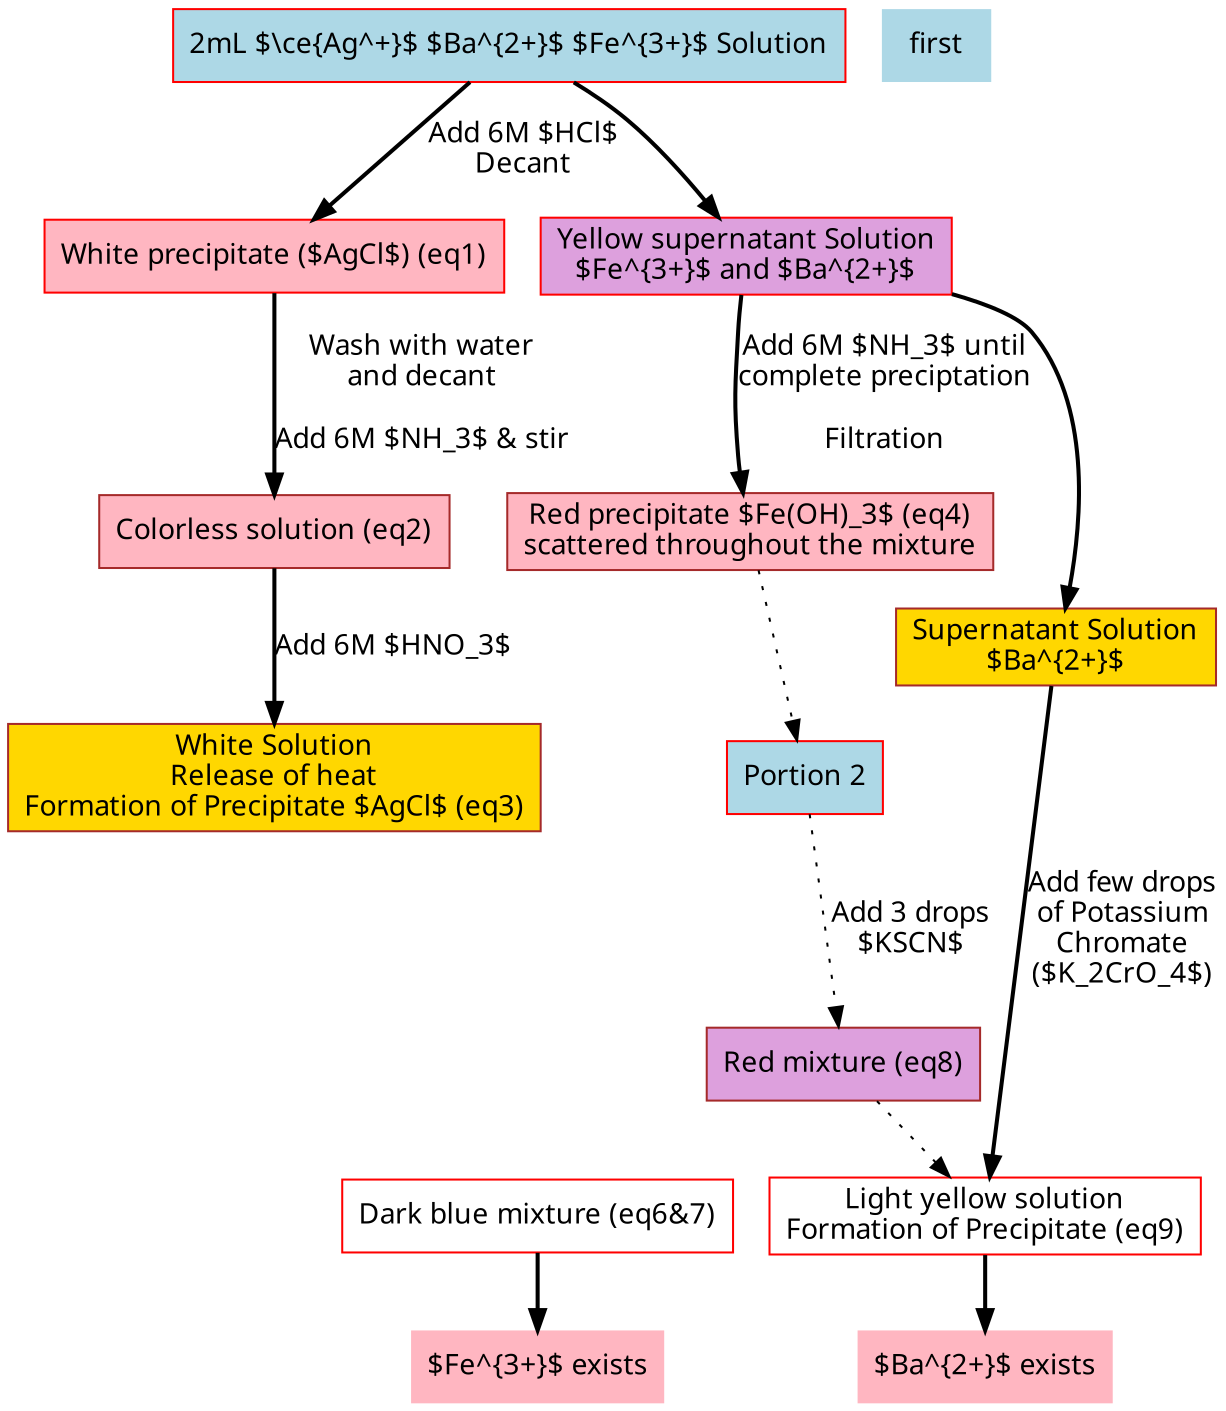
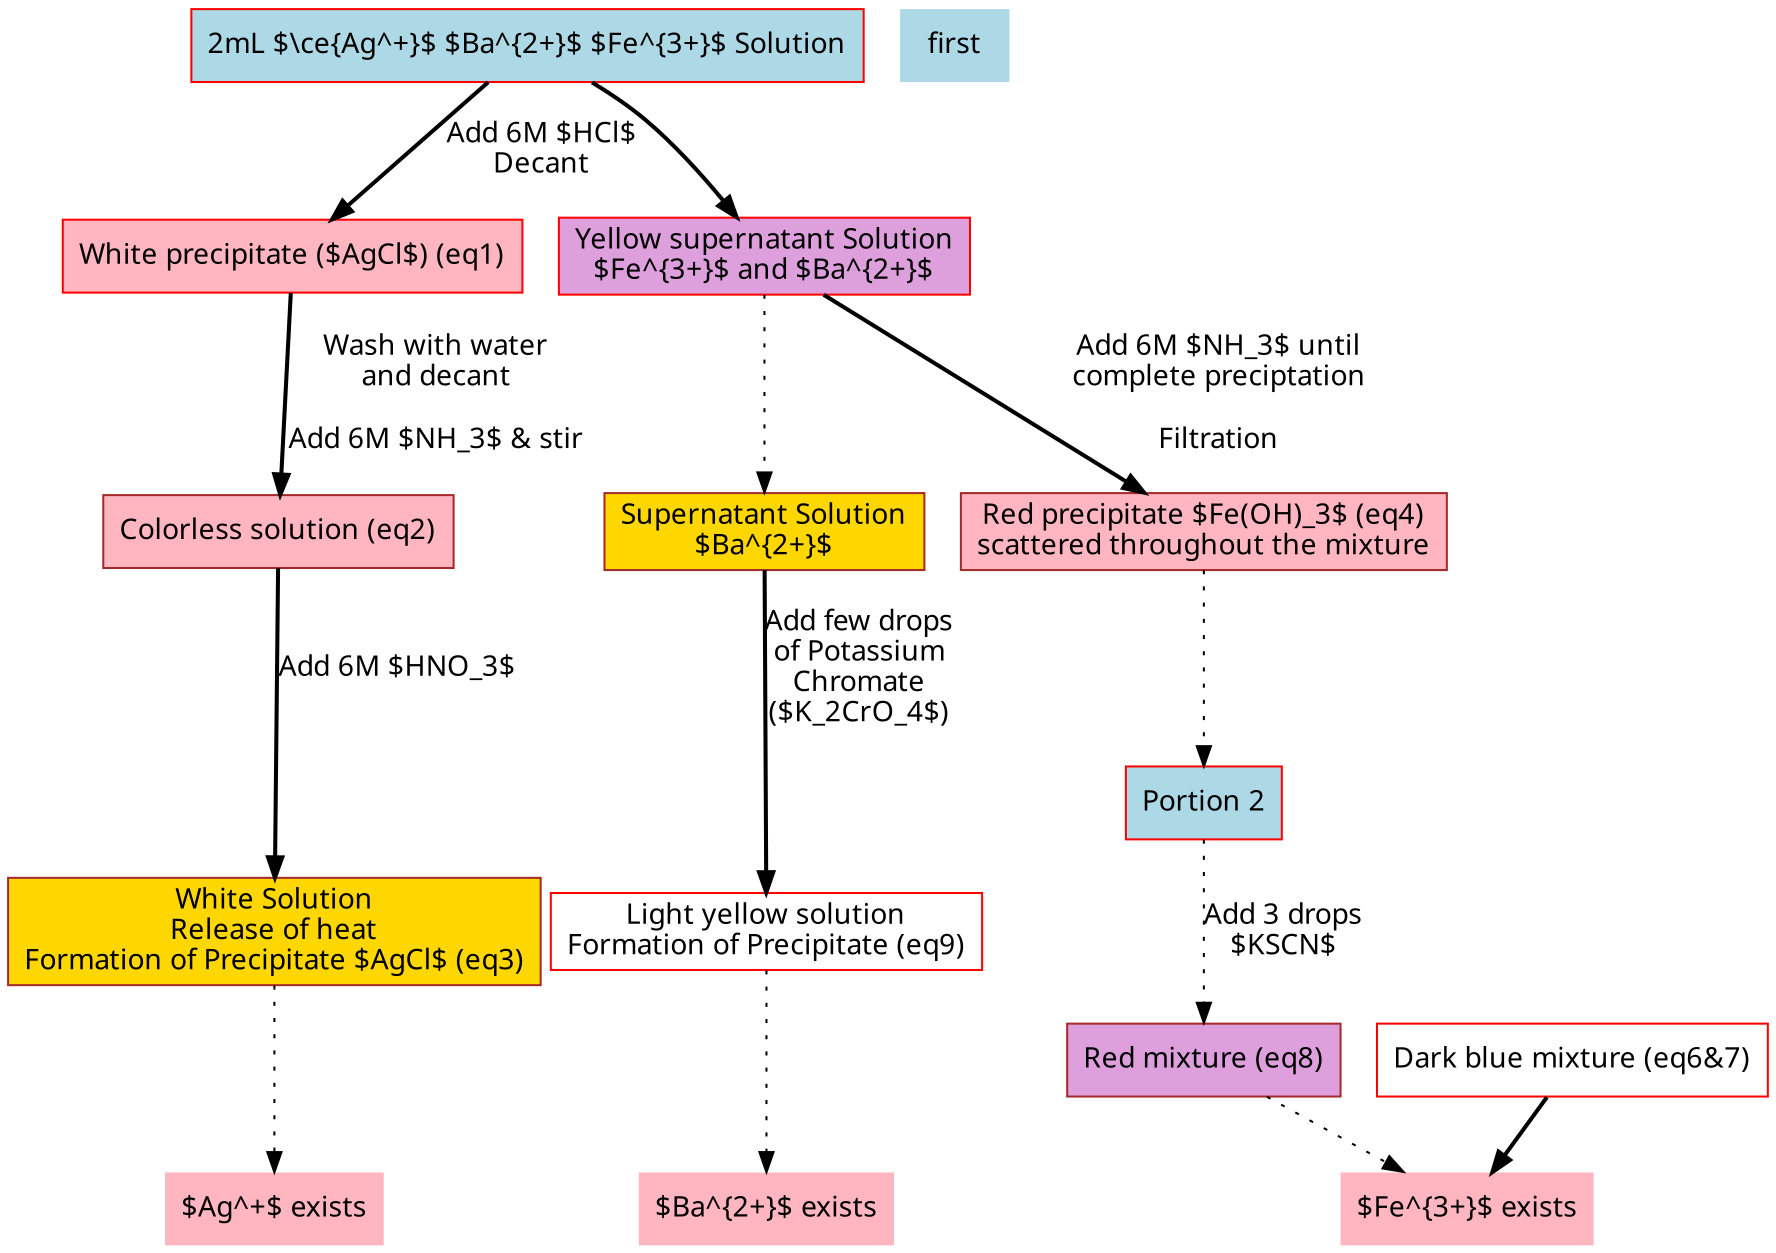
(1069, 411) -> (764, 383)
(906, 1132) -> (1326, 1129)
none -> (274, 1209)
(985, 1282) -> (766, 1061)
